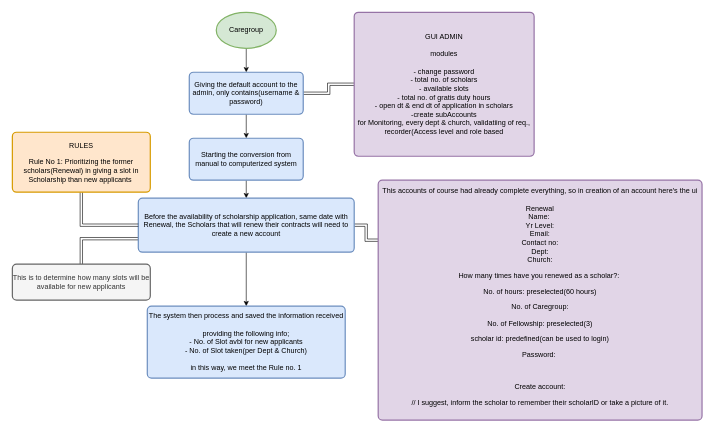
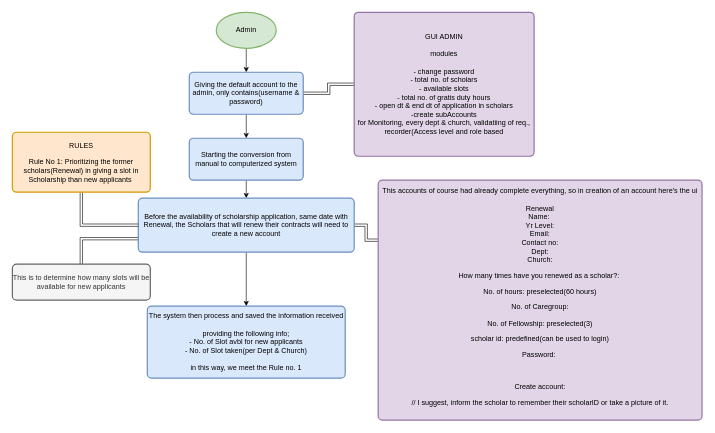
(246, 30) -> (246, 30)
